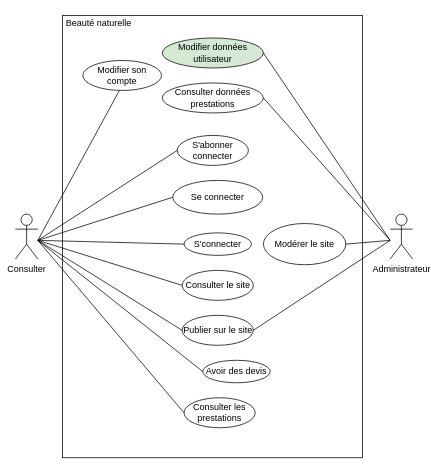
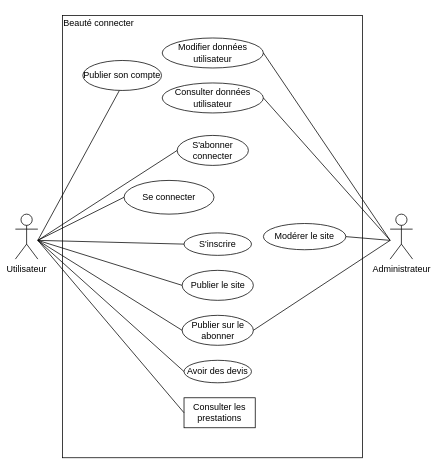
(99, 24) -> (99, 24)
(213, 53) -> (213, 53)
(122, 75) -> (122, 75)
(213, 98) -> (213, 98)
(218, 197) -> (169, 197)
(218, 244) -> (218, 244)
(305, 244) -> (305, 237)
(27, 270) -> (27, 270)
(218, 285) -> (218, 285)
(218, 330) -> (218, 330)
(237, 372) -> (218, 372)
(220, 413) -> (220, 413)
